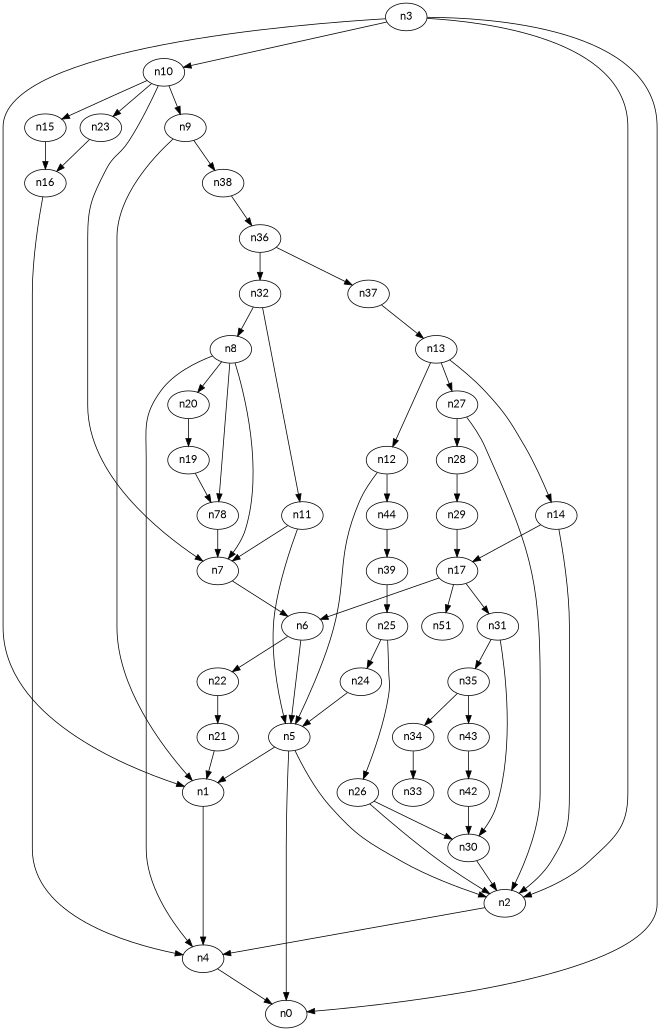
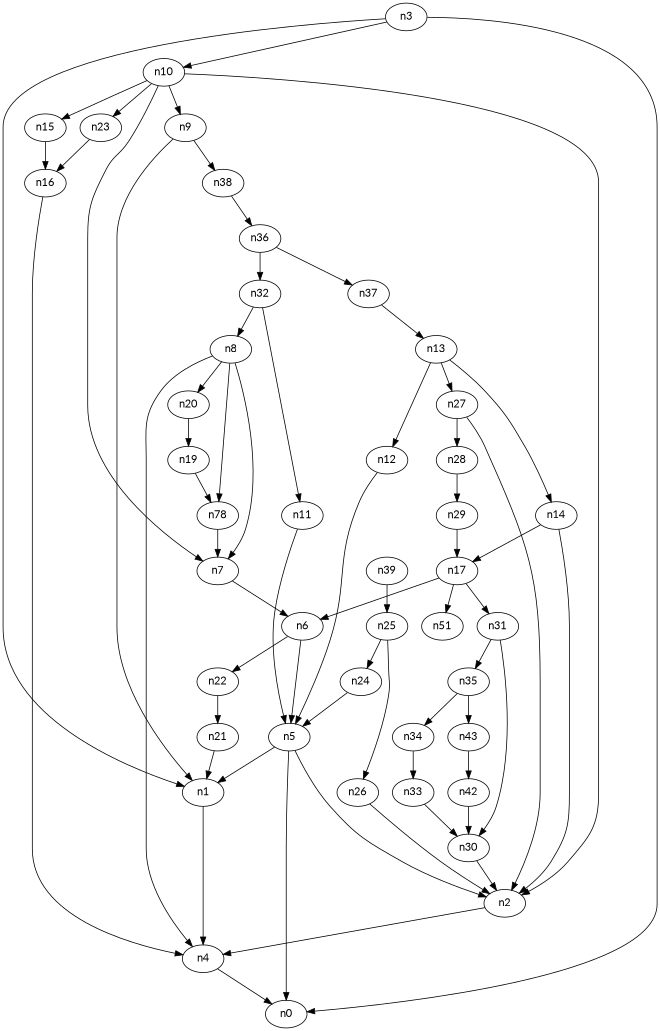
(628, 410) -> (599, 329)
(387, 516) -> none
(263, 541) -> none
(410, 818) -> (438, 817)
